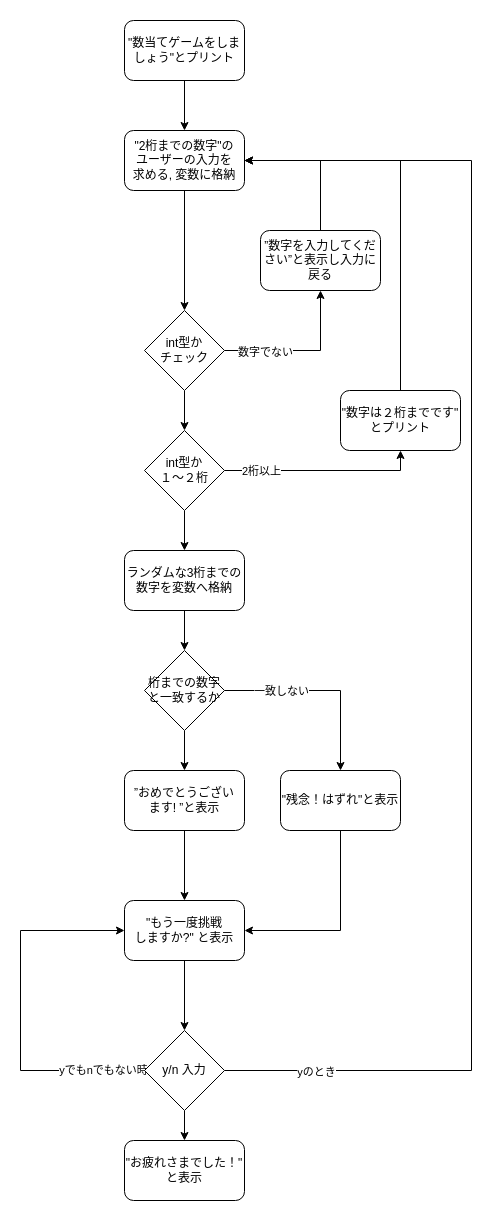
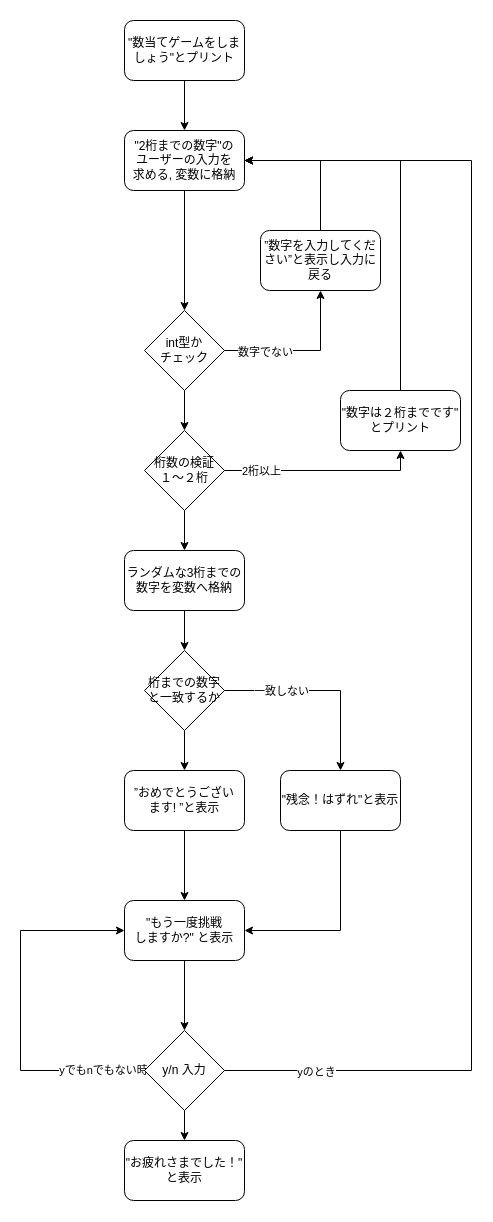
(185, 471) -> (185, 471)
